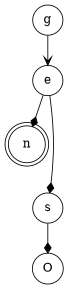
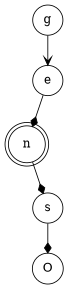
(53, 139) -> (36, 173)
